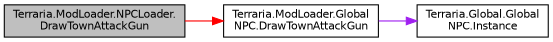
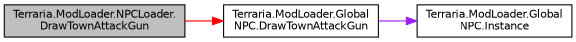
(483, 21) -> (495, 21)
